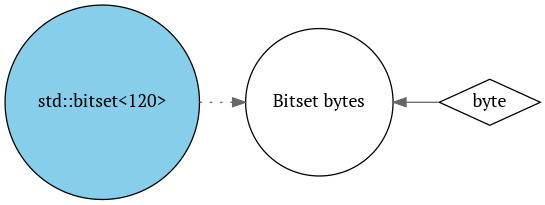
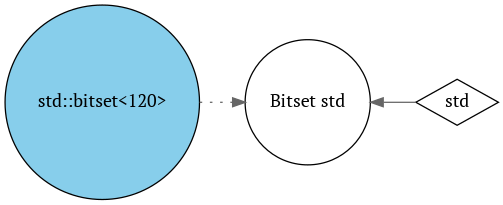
(319, 102) -> (308, 102)
(490, 102) -> (457, 102)
